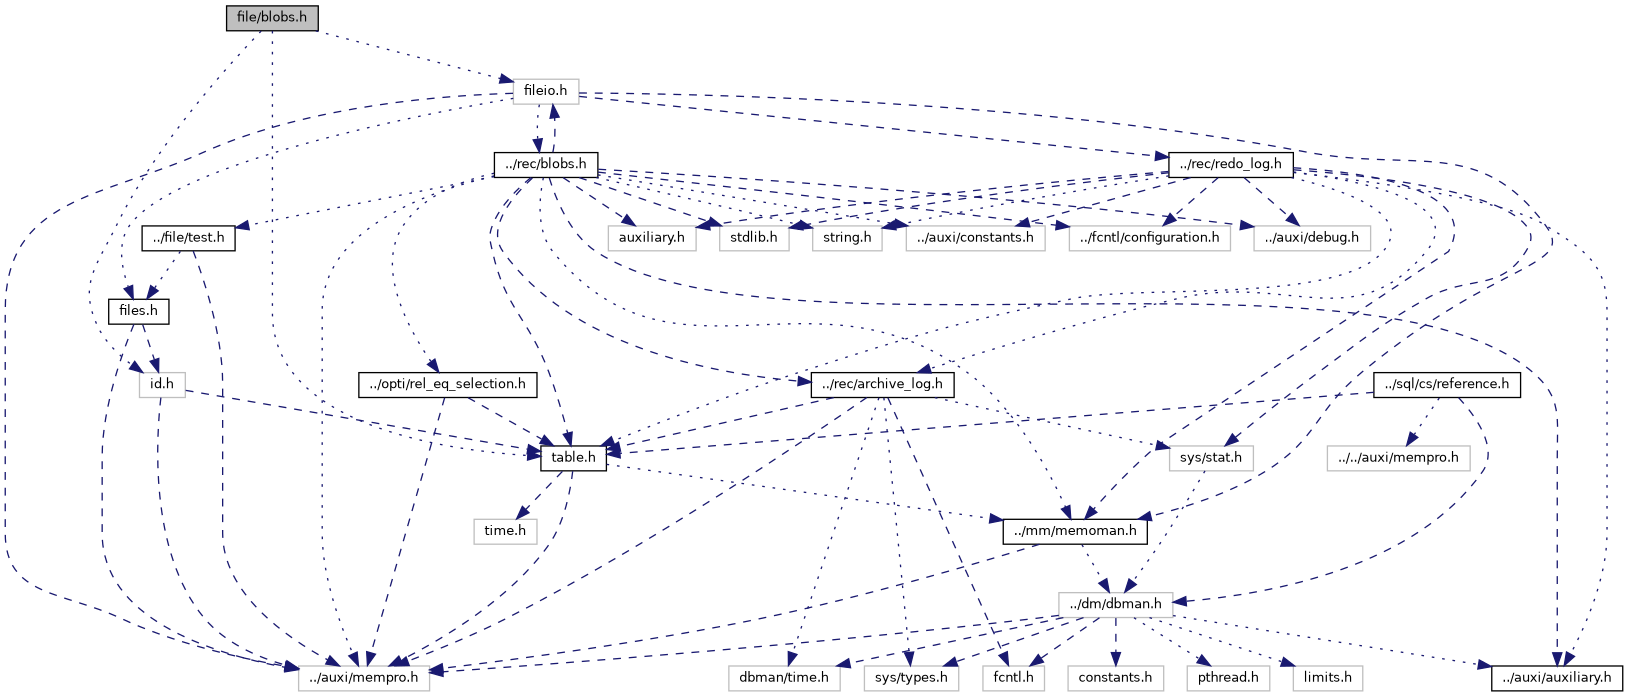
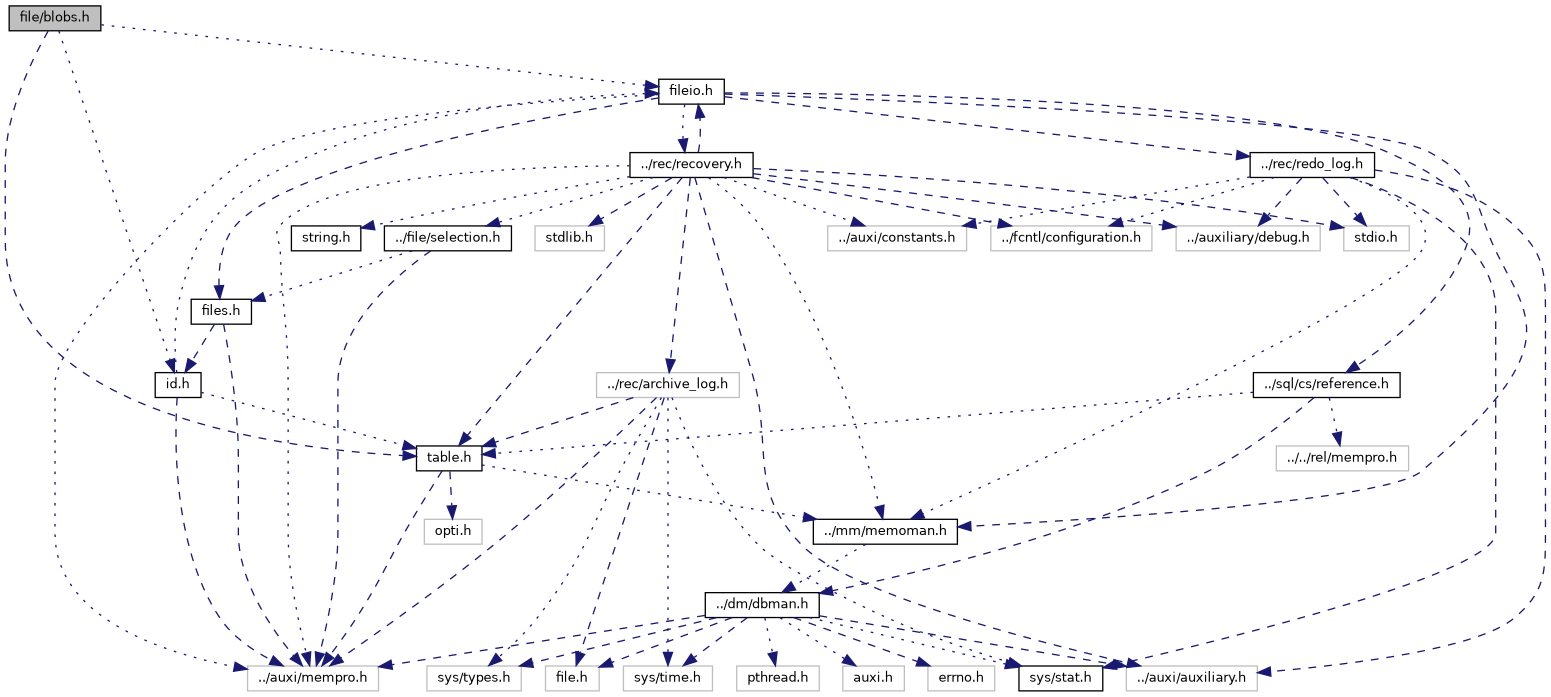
(546, 92) -> (692, 92)
none -> (340, 145)
none -> (1374, 148)
(283, 150) -> (409, 150)
(546, 165) -> (692, 165)
(1052, 195) -> none
(985, 196) -> none
(1196, 197) -> (1206, 198)
(1110, 200) -> (1099, 203)
(189, 238) -> (448, 238)
(652, 238) -> (1377, 238)
(847, 238) -> (326, 238)
(1312, 238) -> (1248, 238)
(8, 289) -> (147, 250)
(1108, 294) -> none
(1290, 296) -> none
(1606, 301) -> (1545, 471)
(1365, 307) -> (1231, 368)
(276, 331) -> (53, 348)
(162, 385) -> (178, 385)
(448, 385) -> none
(883, 385) -> (668, 385)
(331, 415) -> (302, 419)
(997, 423) -> (874, 423)
(1211, 458) -> (1061, 678)
(1399, 458) -> (1342, 458)
(1171, 527) -> (908, 641)
(506, 532) -> (453, 532)
(1116, 605) -> (762, 605)
(744, 622) -> none
(1326, 640) -> (966, 640)
(785, 678) -> (668, 678)
(1014, 678) -> (572, 678)
(1116, 678) -> (961, 678)
(1328, 678) -> (874, 678)
(1557, 678) -> (1192, 678)
